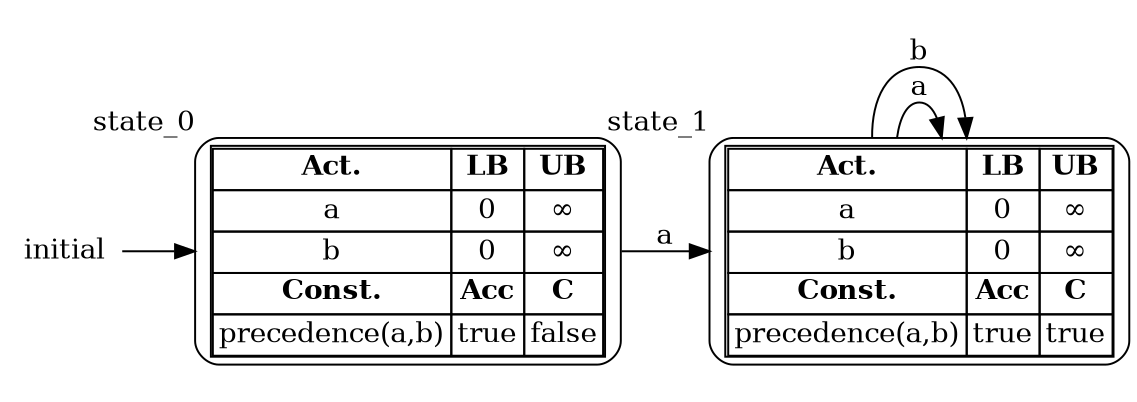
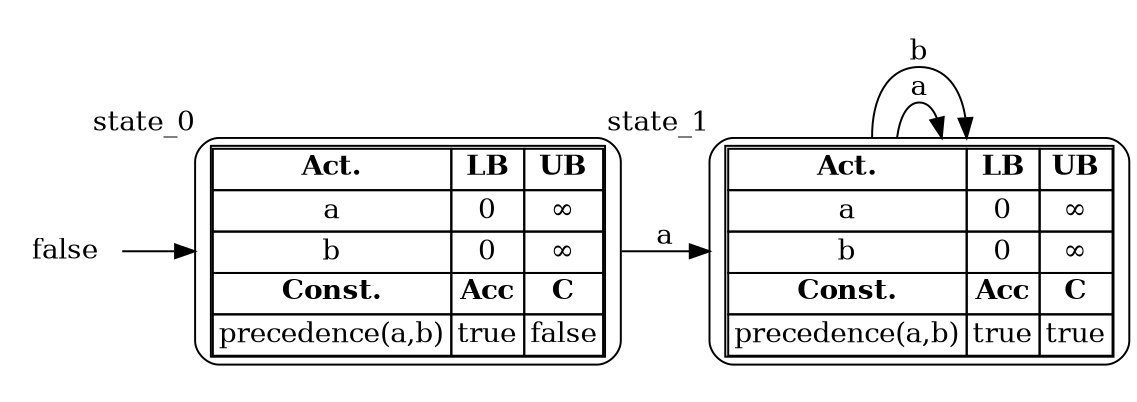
(65, 251) -> (65, 251)
